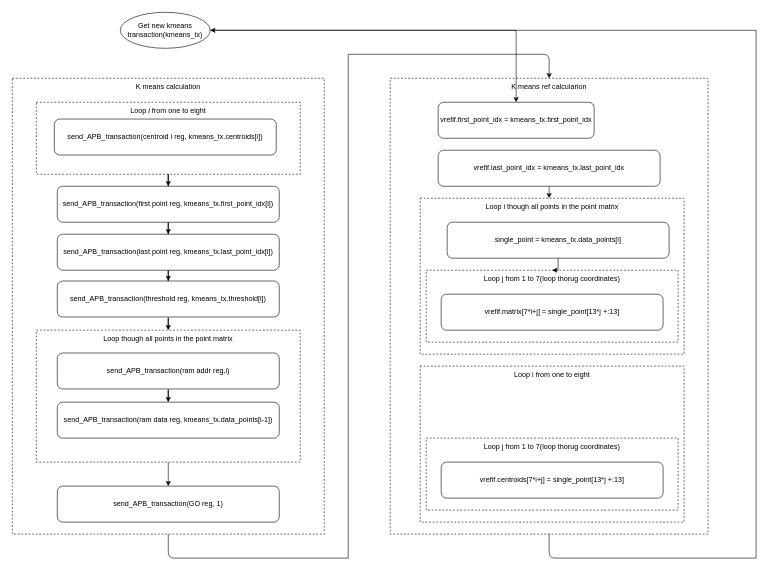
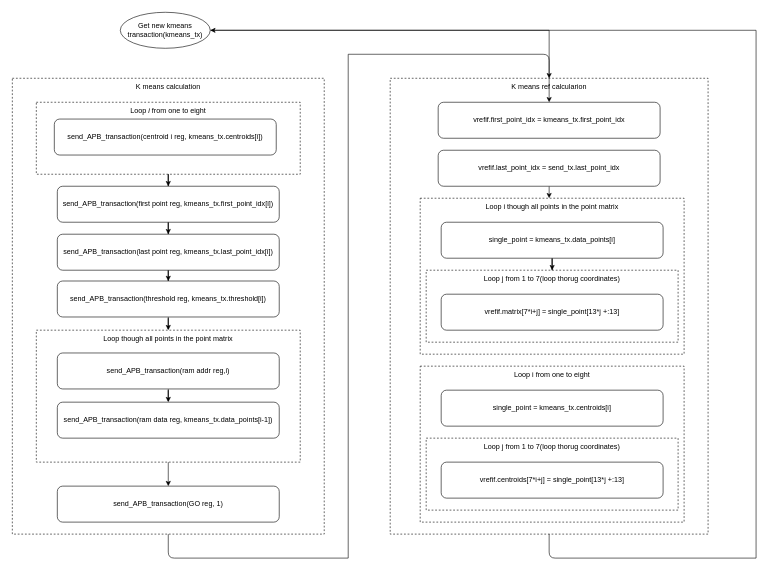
(516, 120) -> (549, 120)
(549, 168) -> (549, 168)
(558, 240) -> (552, 240)
none -> (552, 408)
